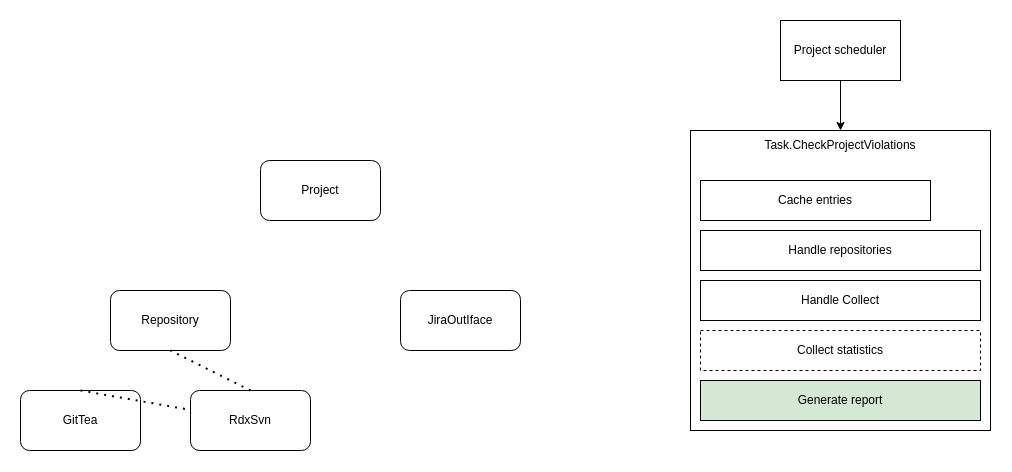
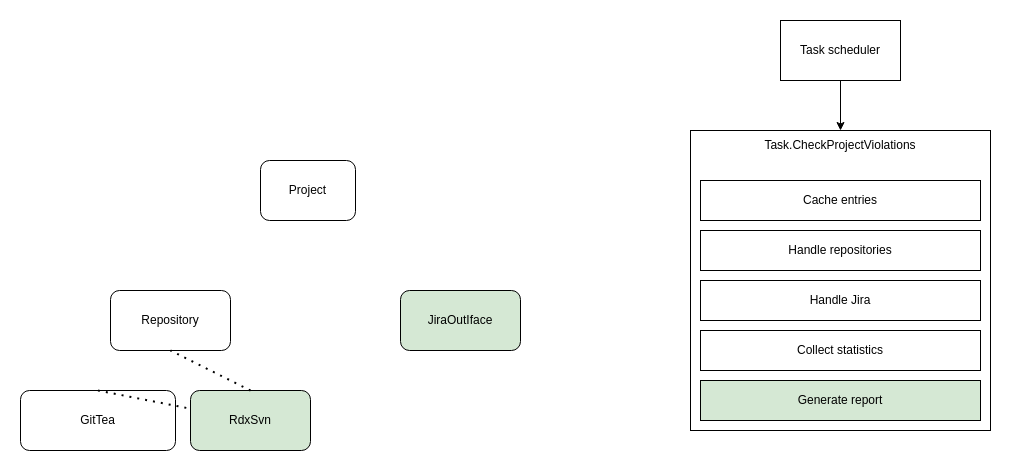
(841, 51) -> (841, 51)
(321, 191) -> (308, 191)
(816, 201) -> (841, 201)
(841, 301) -> (841, 301)
(461, 321) -> (461, 321)
(841, 351) -> (841, 351)
(81, 421) -> (98, 421)
(251, 421) -> (251, 421)
